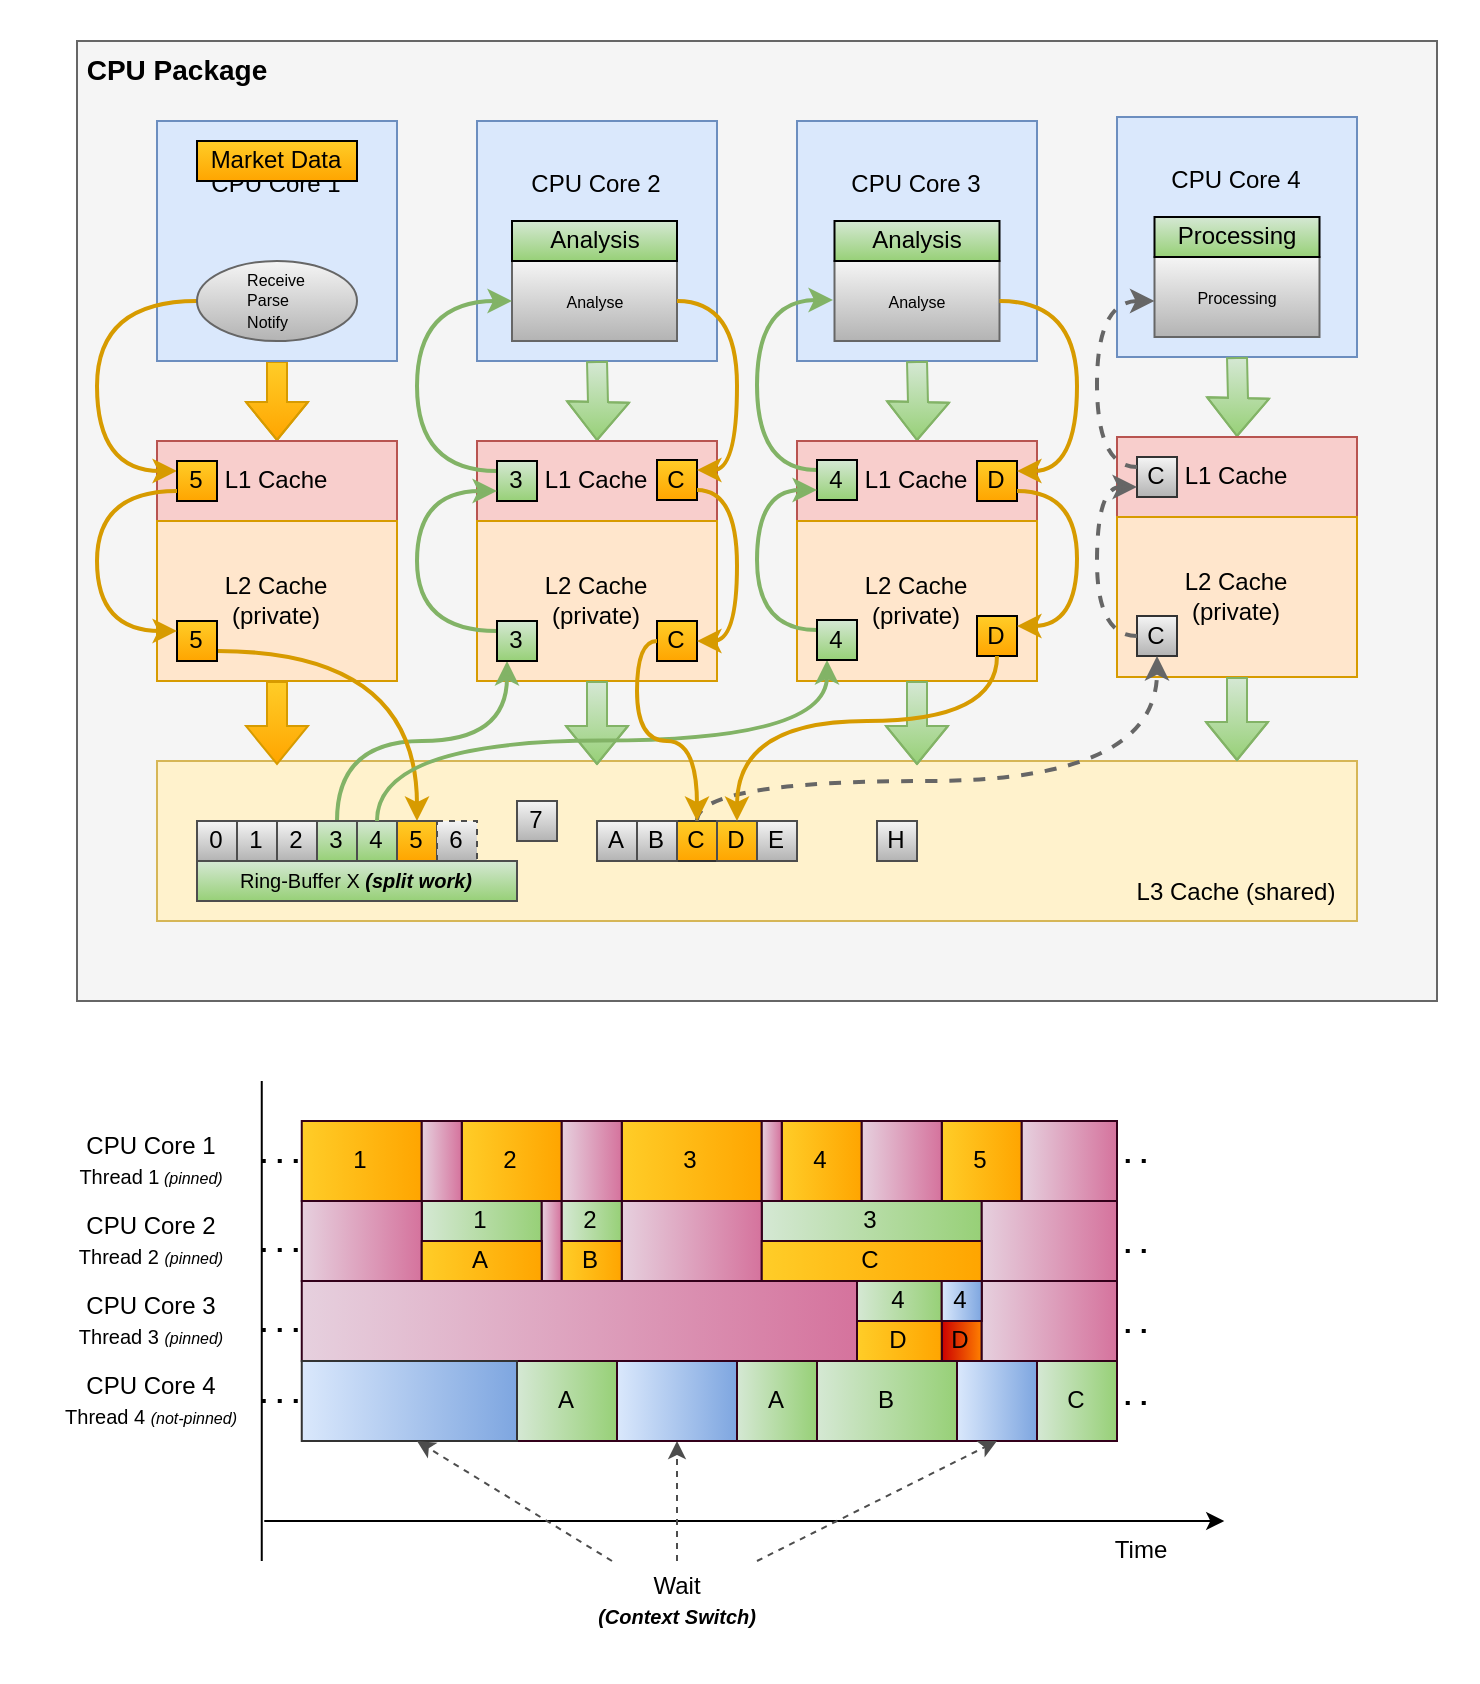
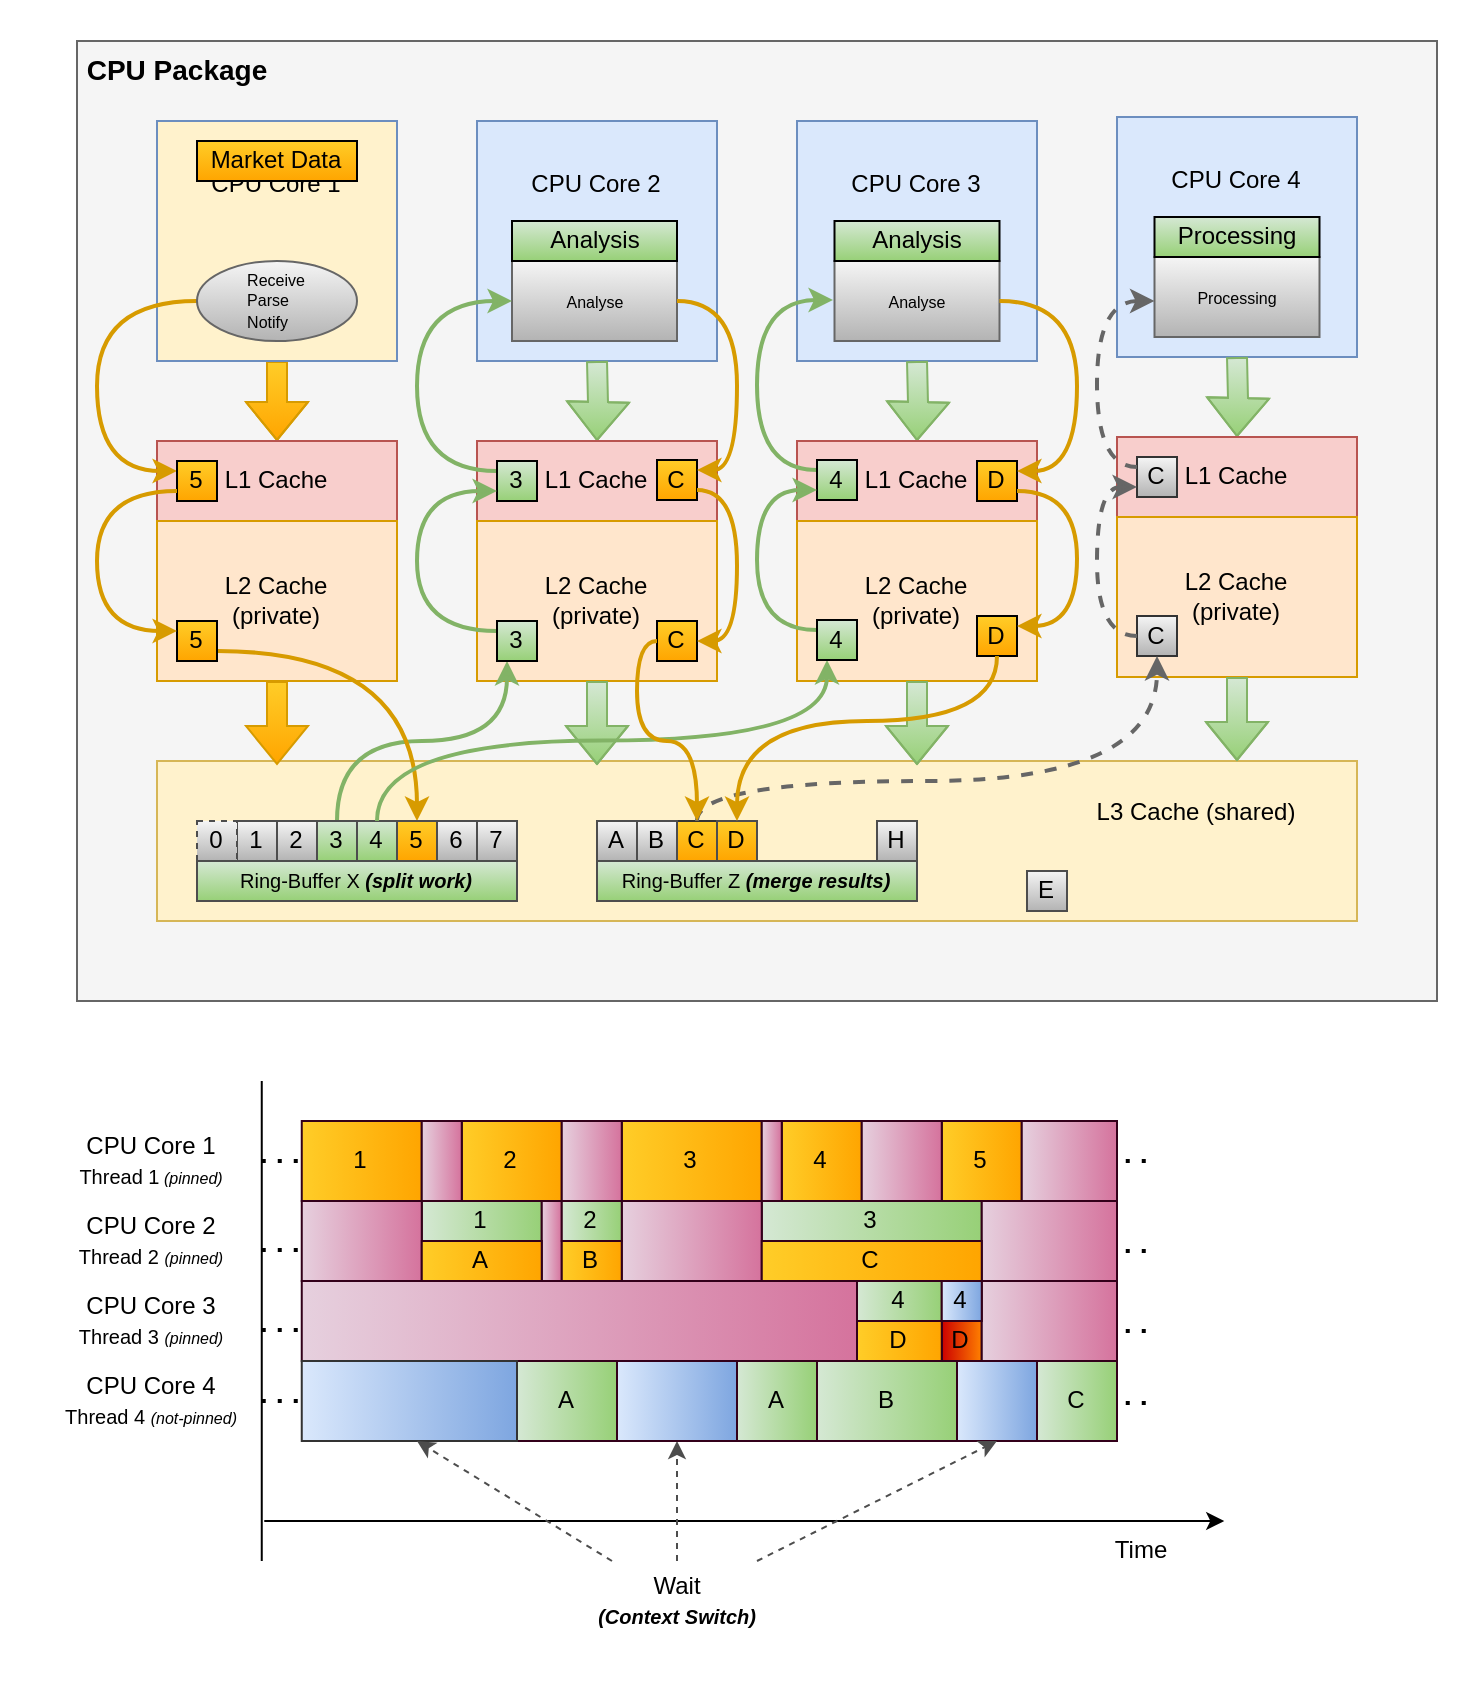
(277, 241) -> (277, 241)
(537, 821) -> (497, 841)
(217, 841) -> (217, 841)
(457, 841) -> (457, 841)
(777, 841) -> (1047, 891)
none -> (757, 881)
(1237, 891) -> (1197, 811)
